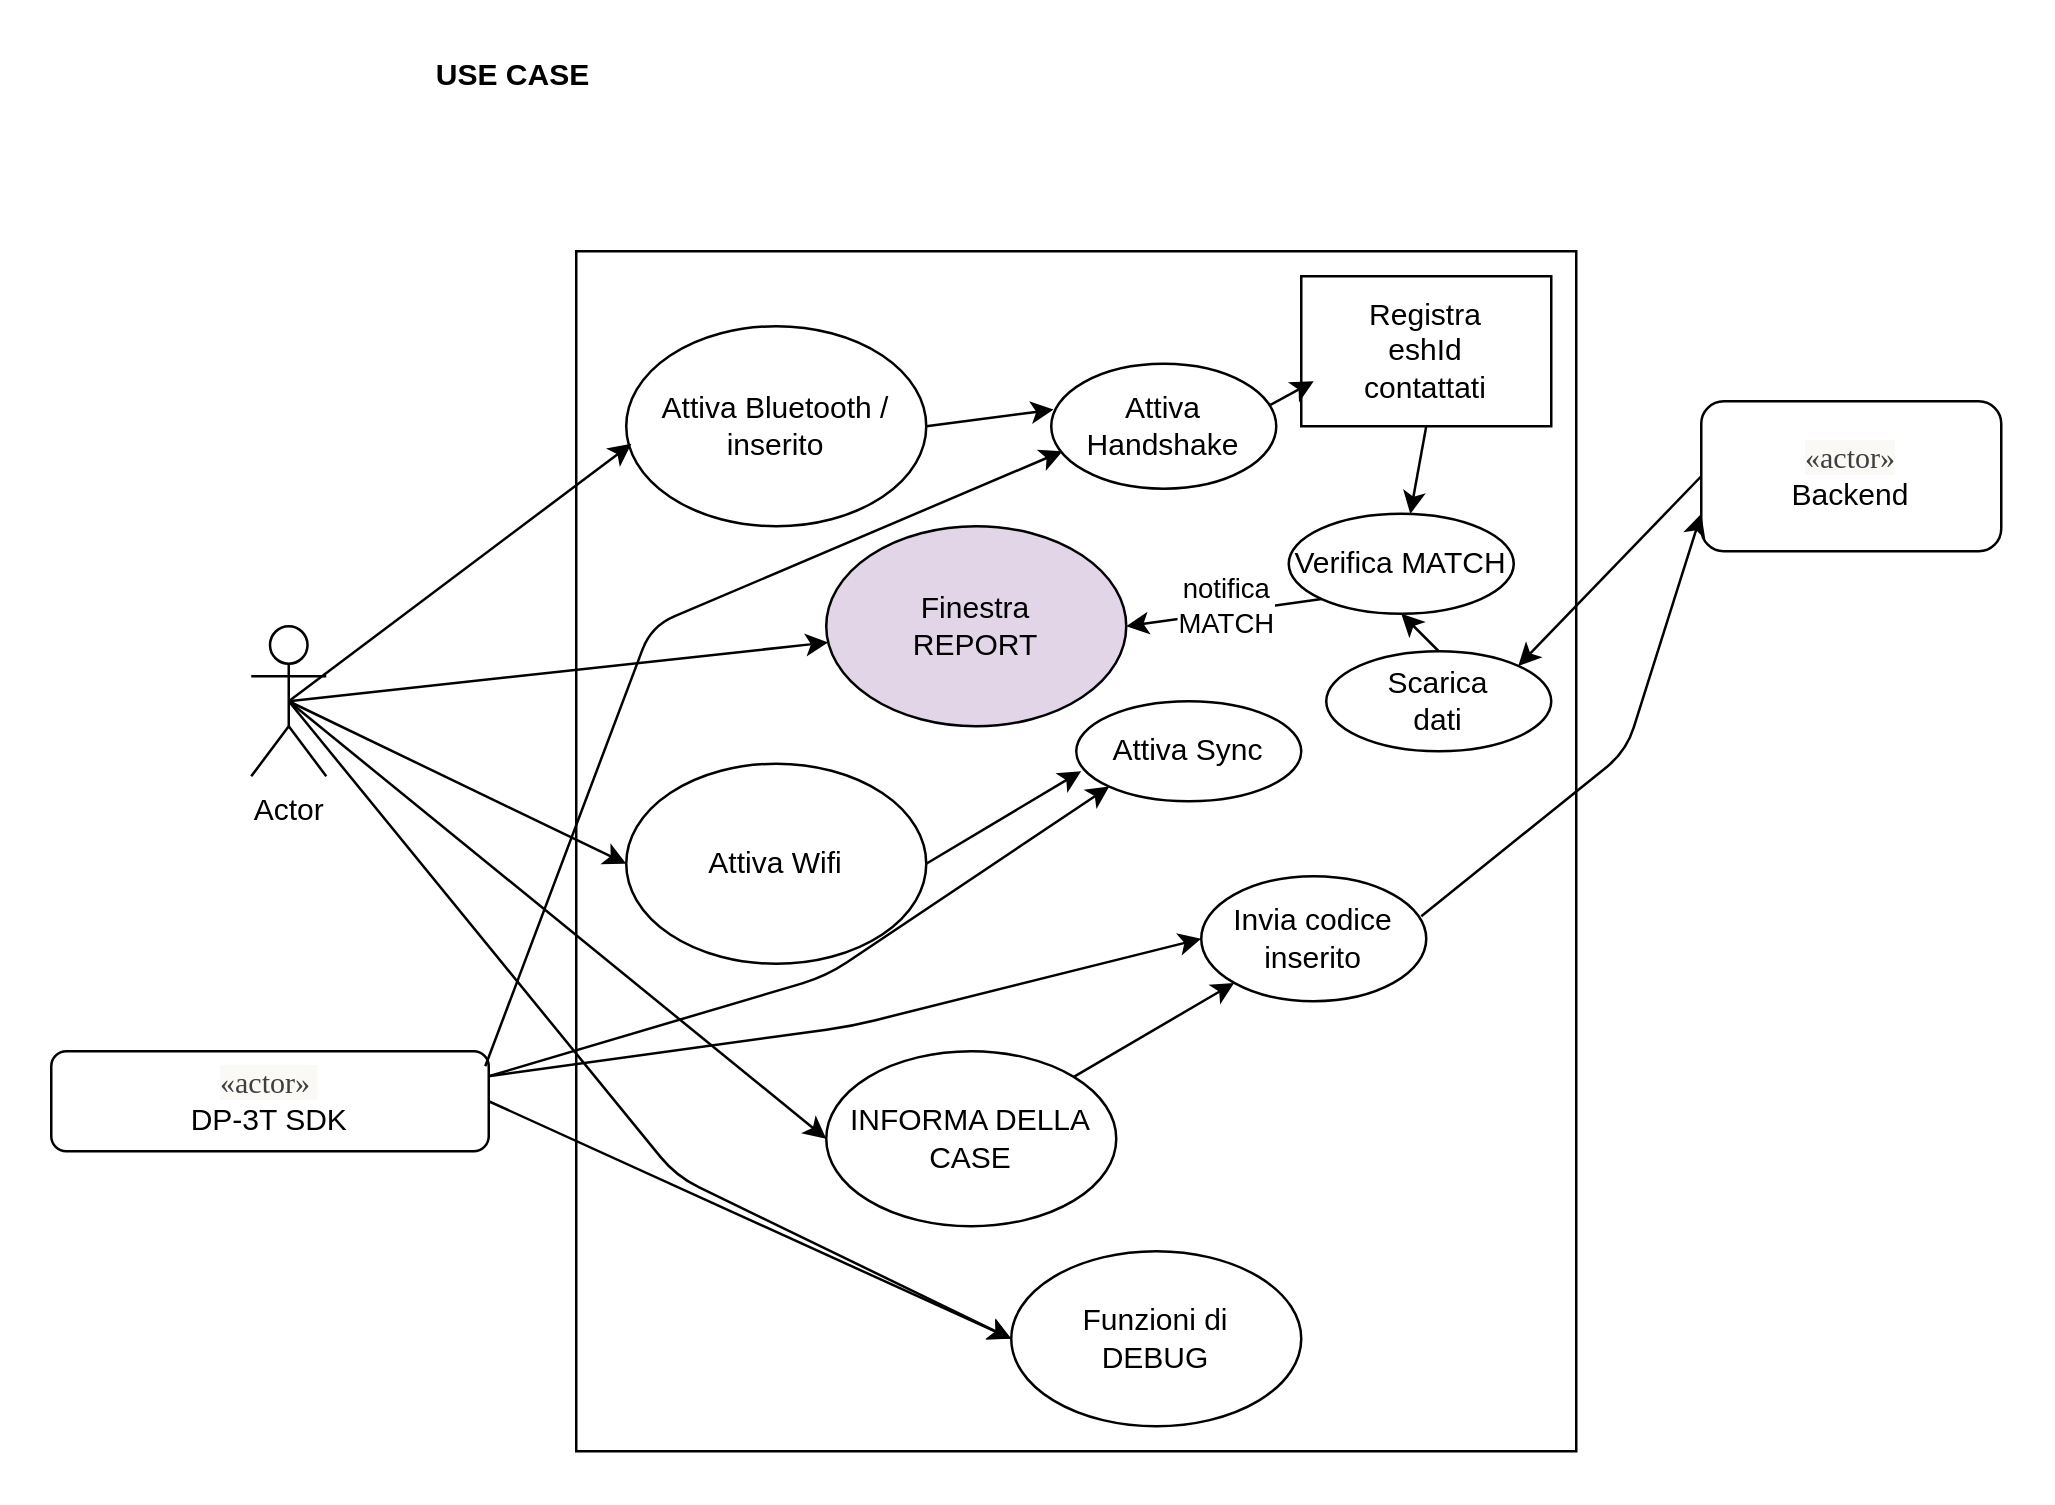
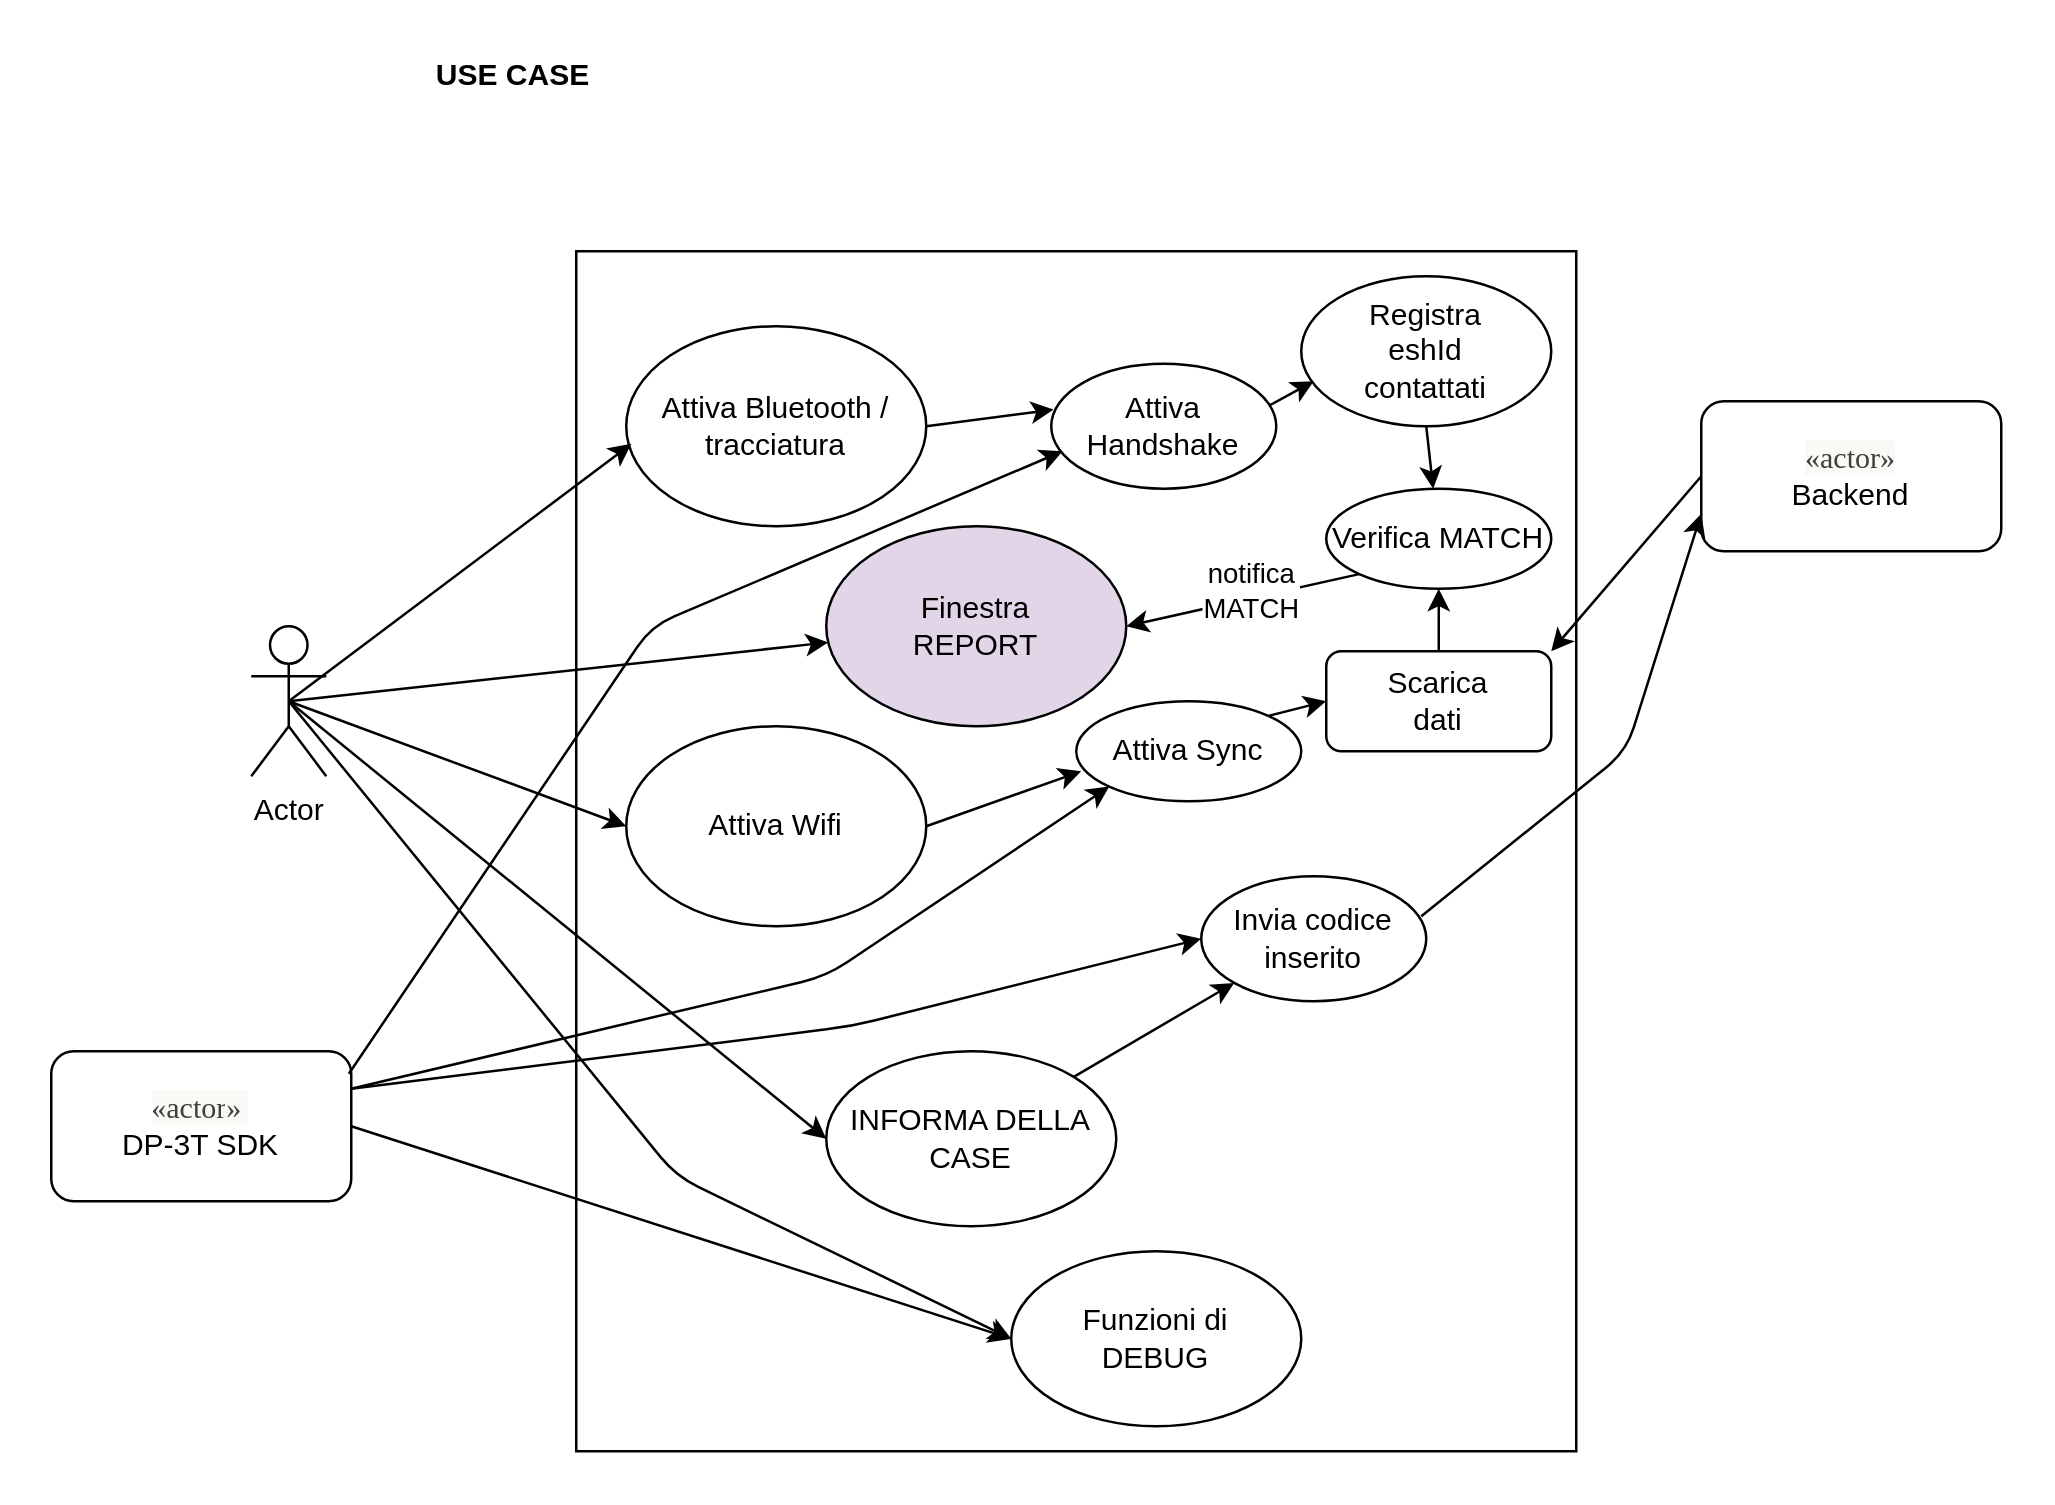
(1426, 351) -> (1426, 351)
(776, 426) -> (776, 426)
(1401, 564) -> (1439, 539)
(1439, 701) -> (1439, 701)
none -> (1289, 711)
(776, 864) -> (776, 826)
(270, 1101) -> (201, 1126)
